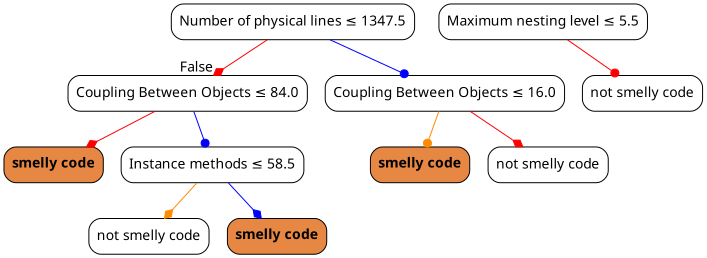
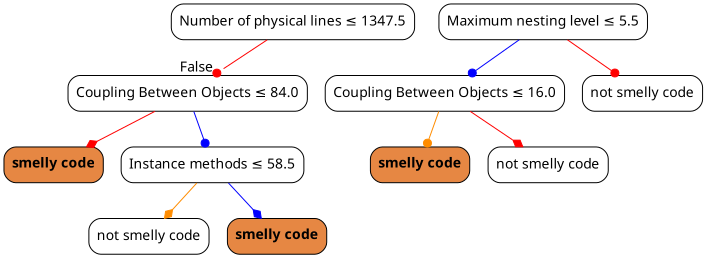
(245, 54) -> (245, 54)
(365, 56) -> (497, 55)
